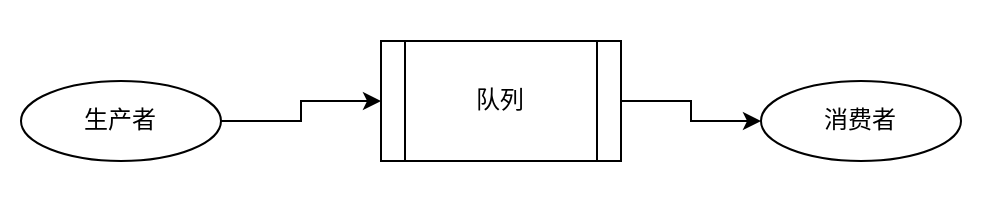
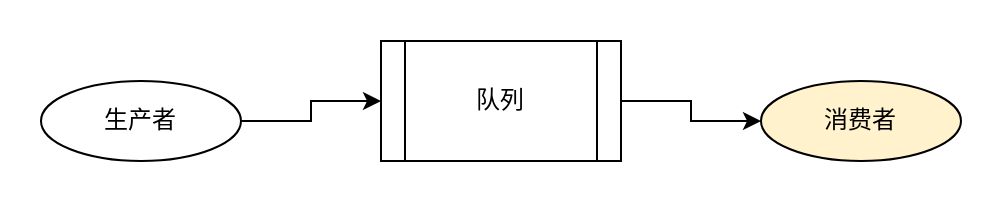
(121, 121) -> (141, 121)
(861, 121) -> (861, 121)
